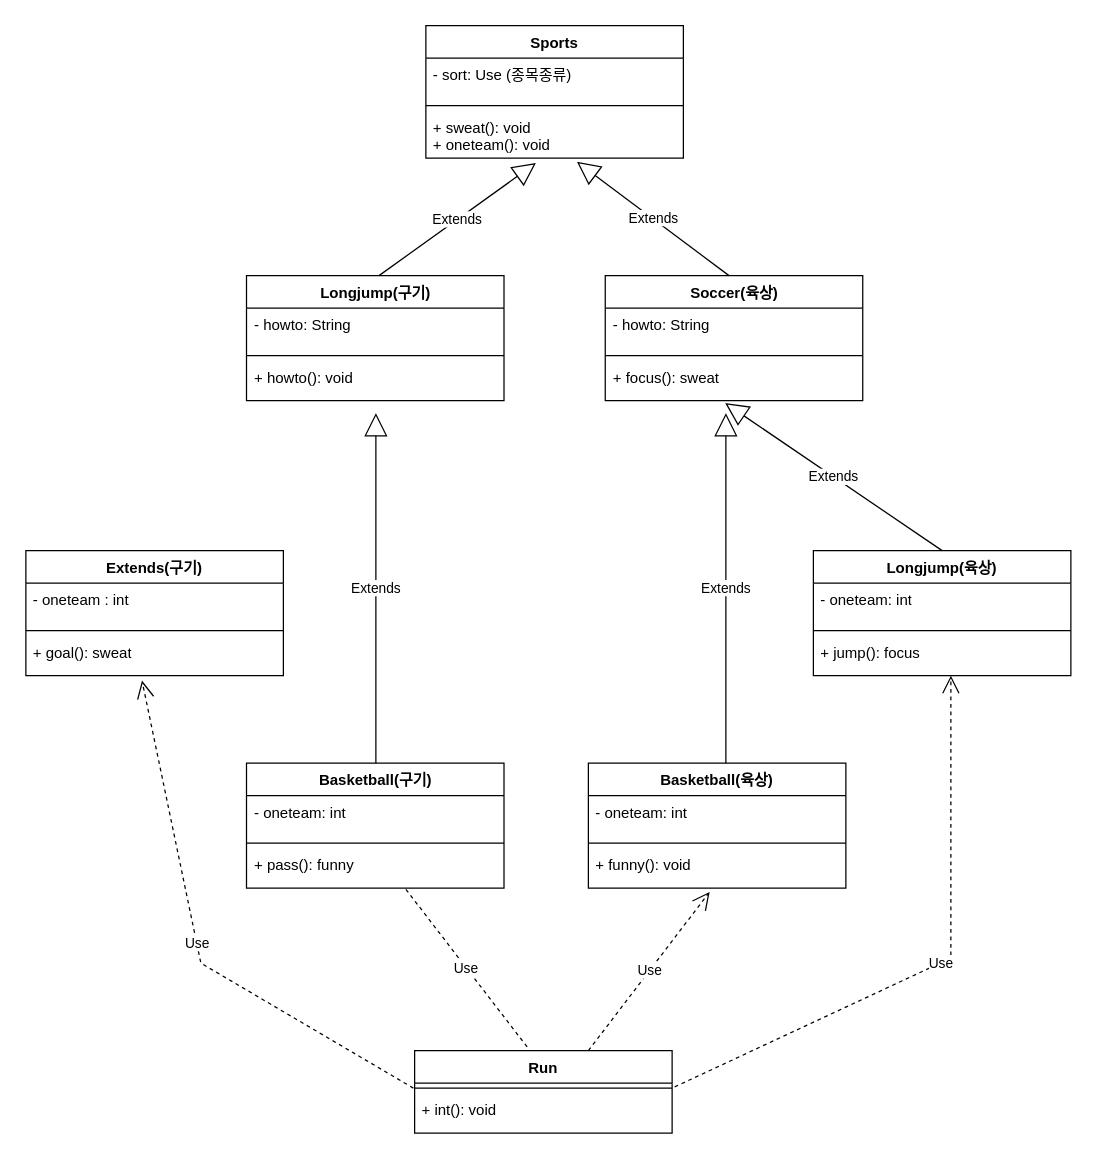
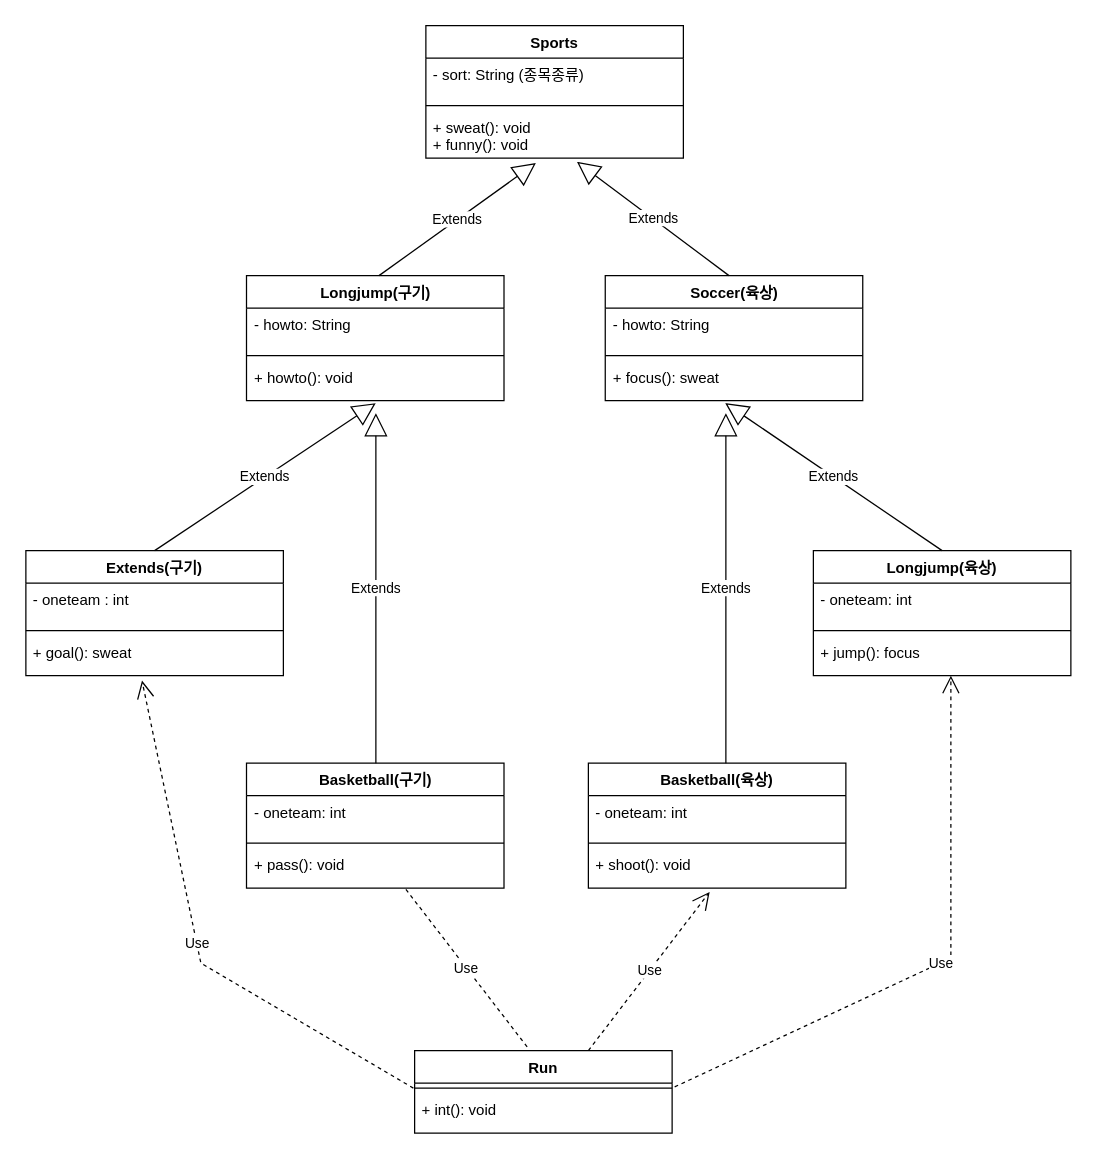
(514, 76) -> (525, 76)
(497, 137) -> (488, 137)
none -> (254, 484)
(312, 866) -> (305, 866)
(651, 866) -> (651, 866)
